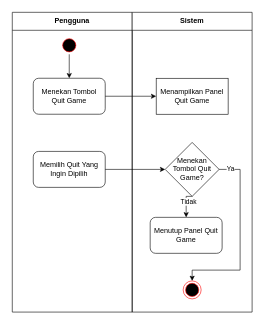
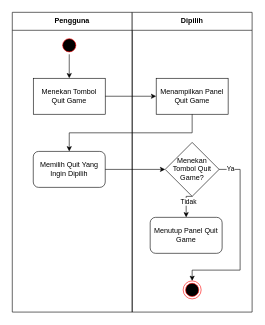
(192, 21) -> (192, 21)
(69, 96) -> (69, 96)
none -> (192, 133)
